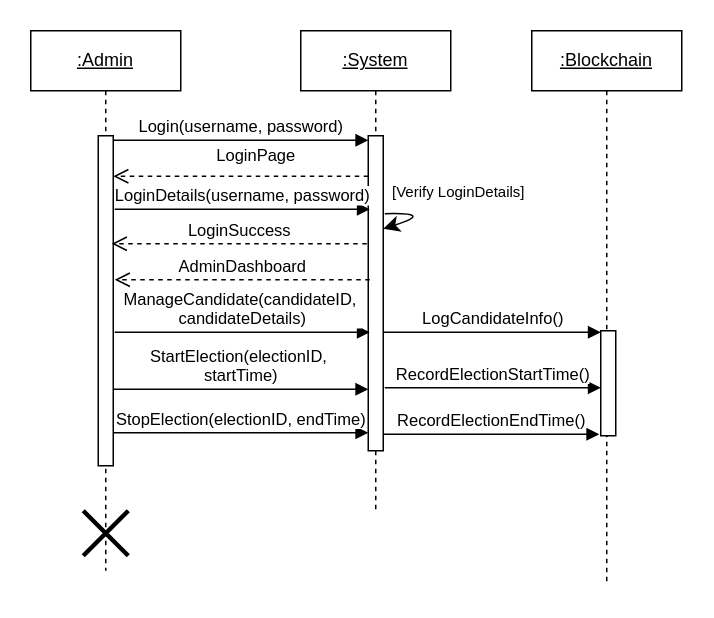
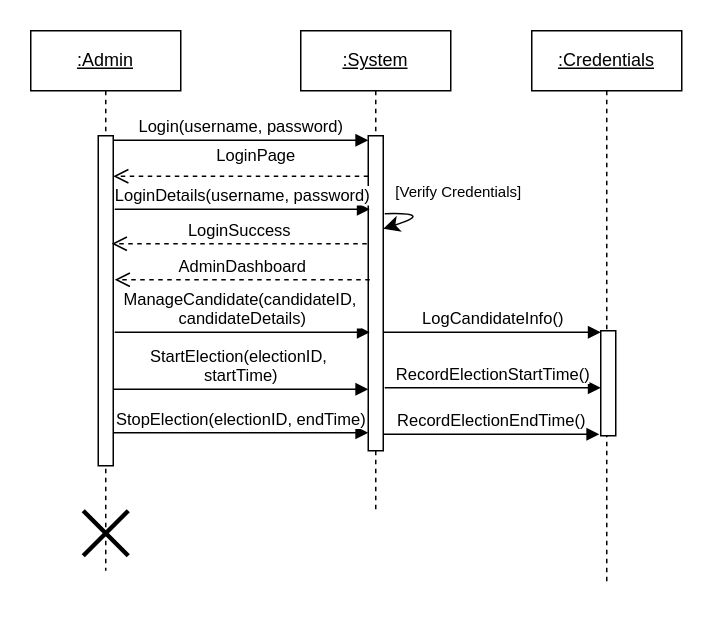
(607, 61) -> (607, 61)
(459, 188) -> (459, 188)
